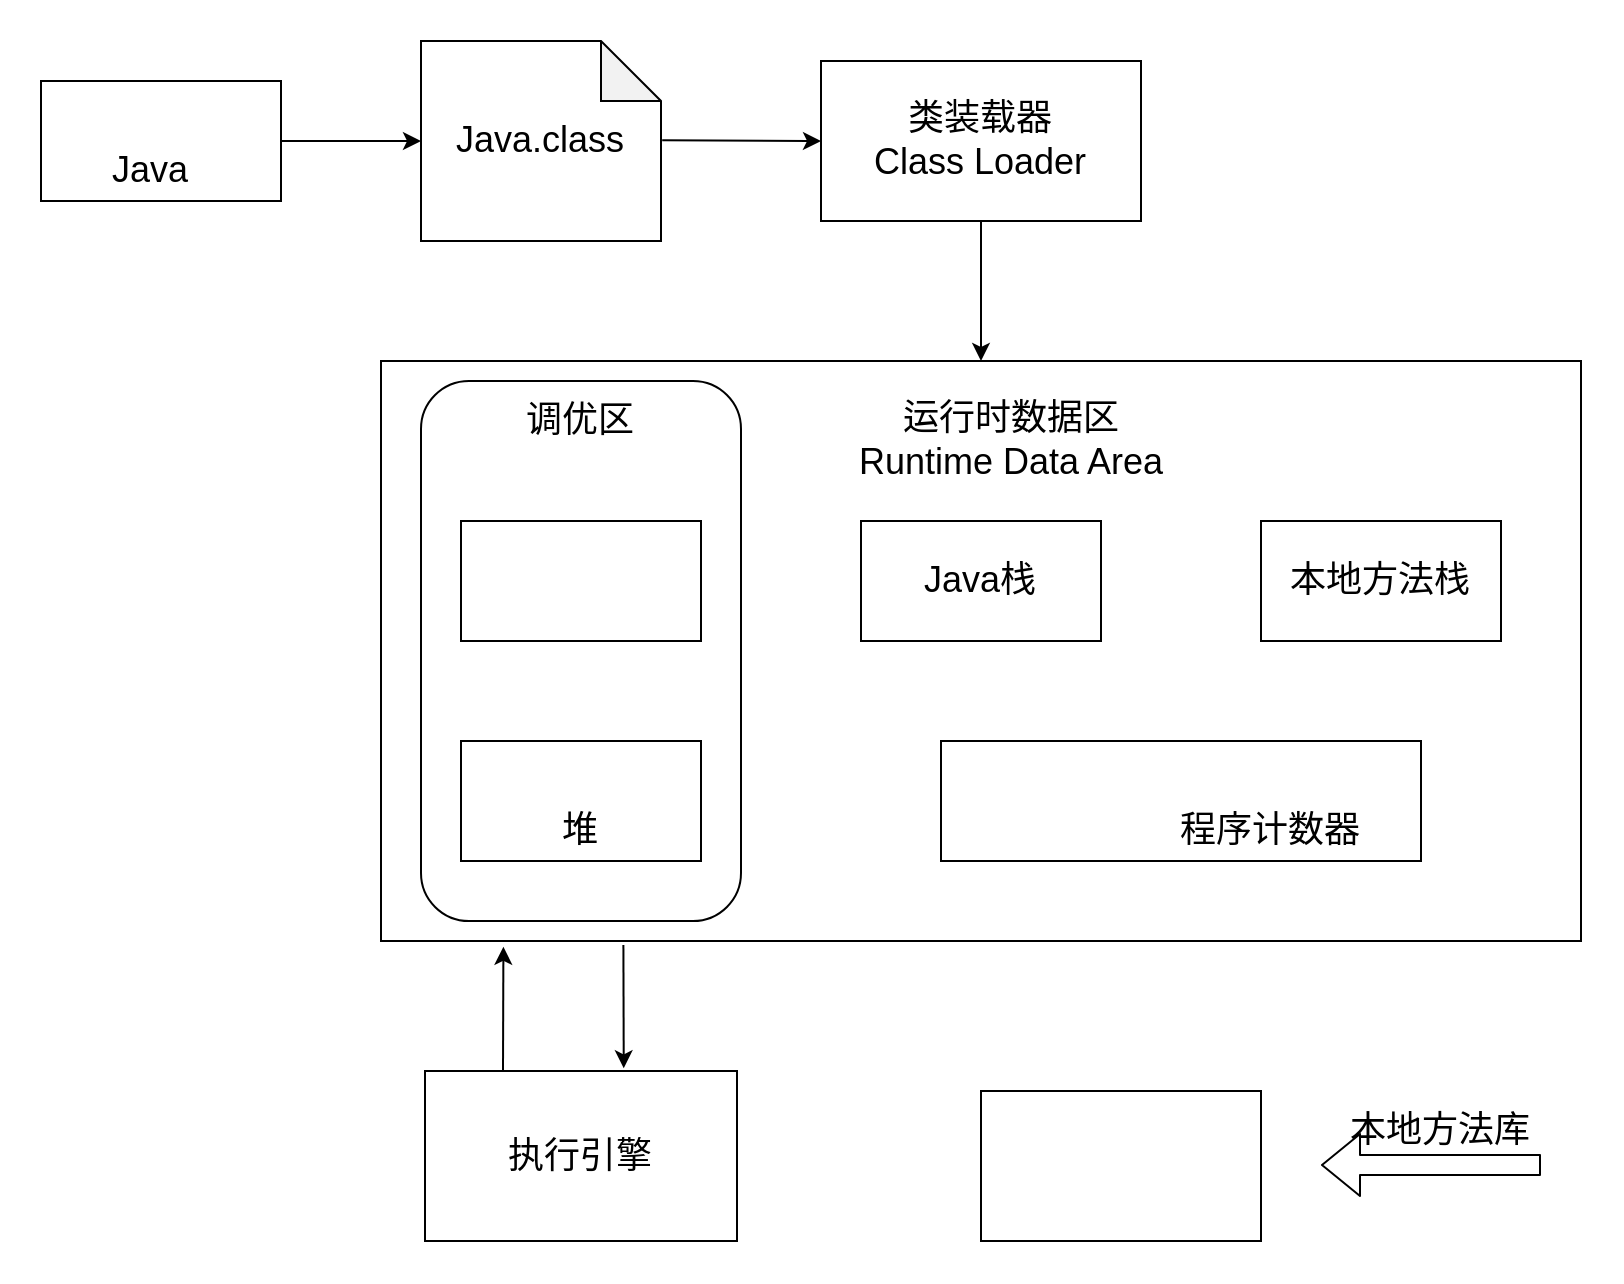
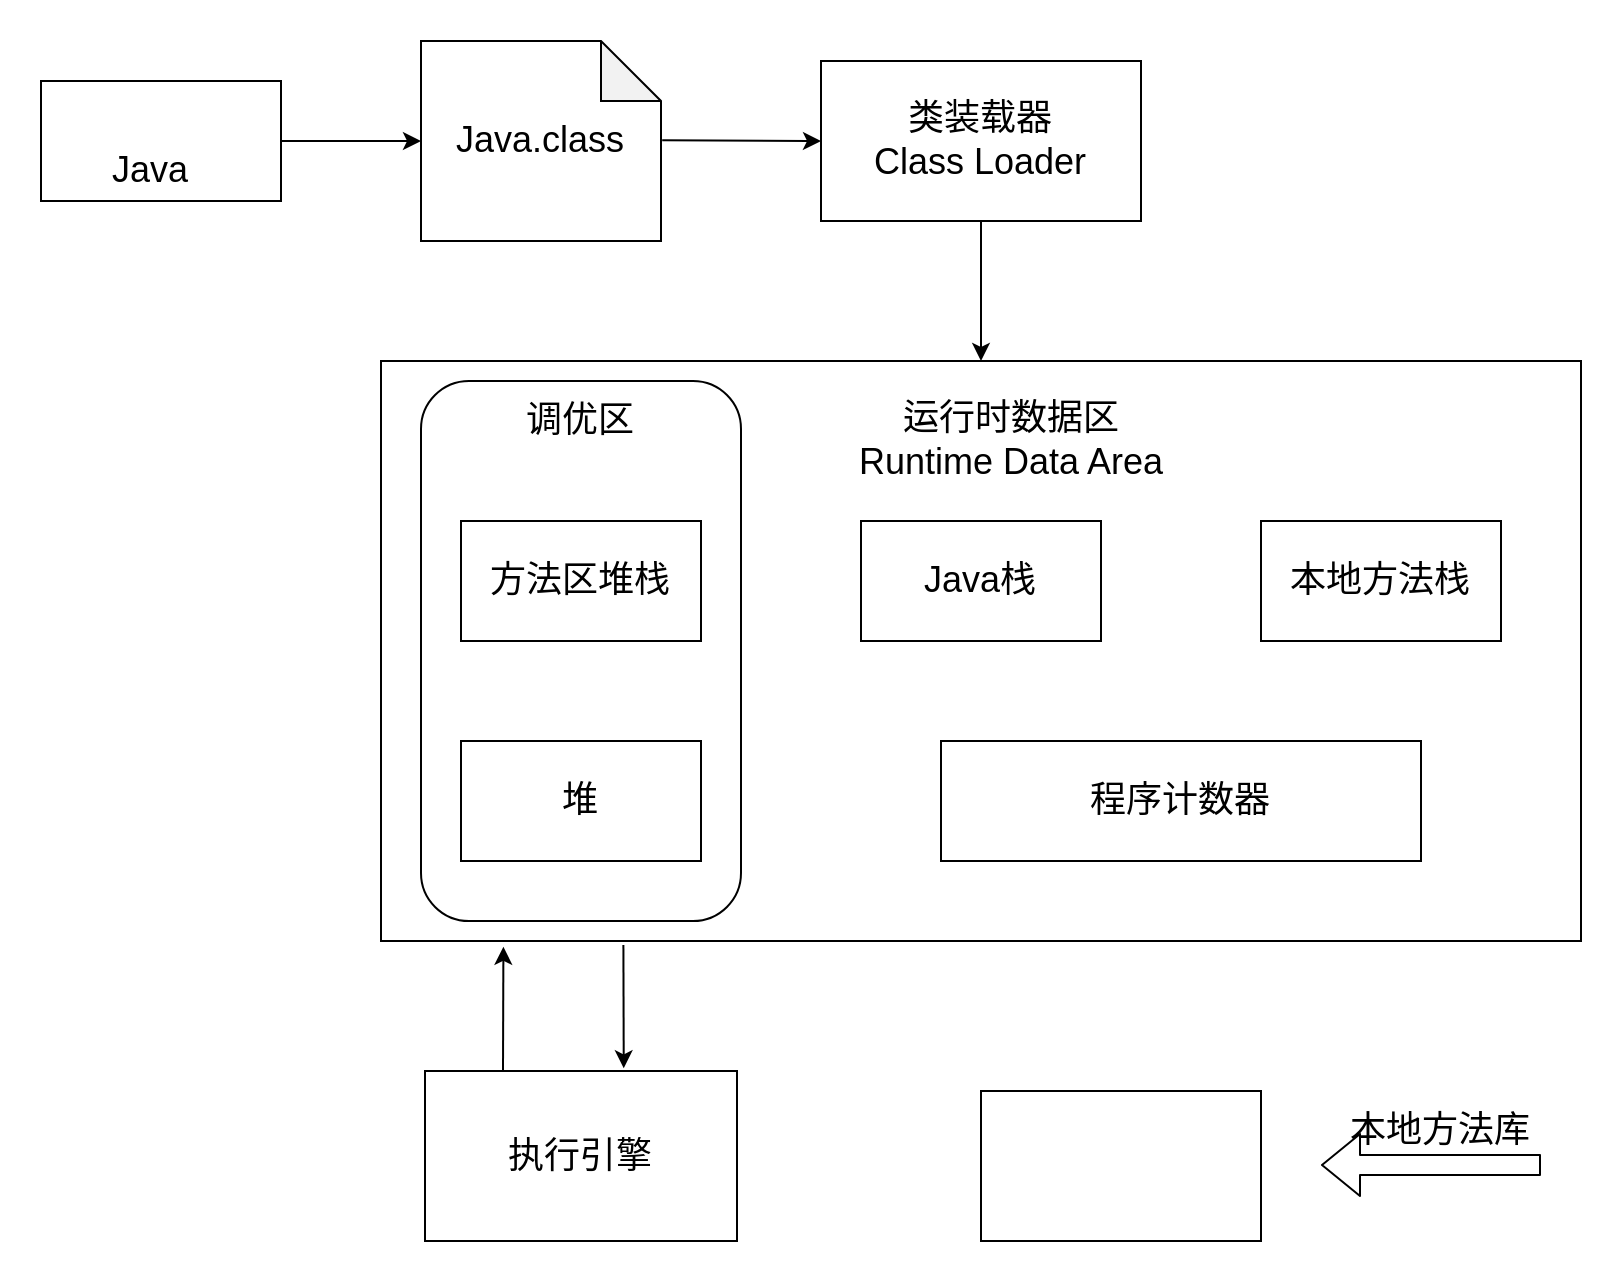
none -> (581, 581)
(581, 831) -> (581, 801)
(1271, 831) -> (1181, 801)
